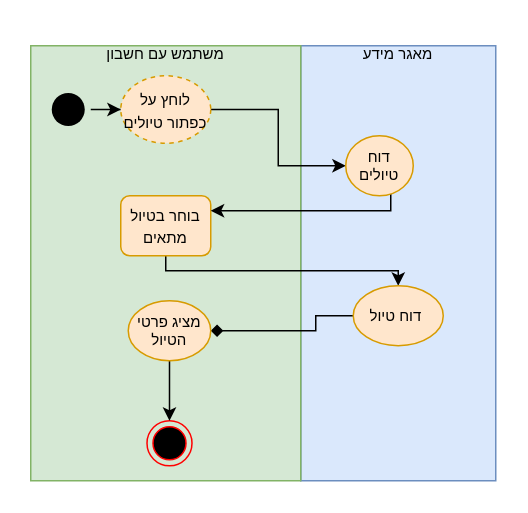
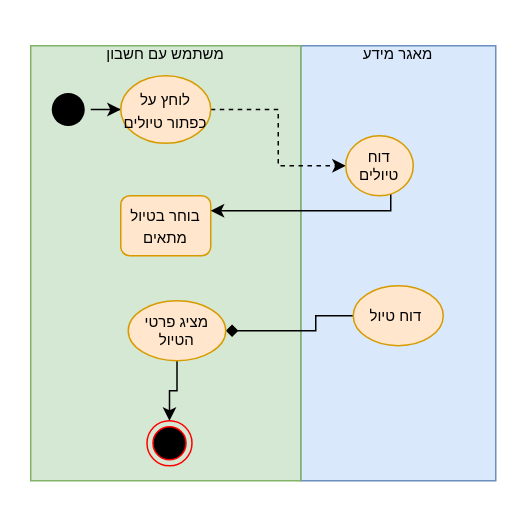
(166, 110) -> (166, 110)
(278, 133) -> (278, 133)
(277, 271) -> none
(170, 331) -> (177, 331)
